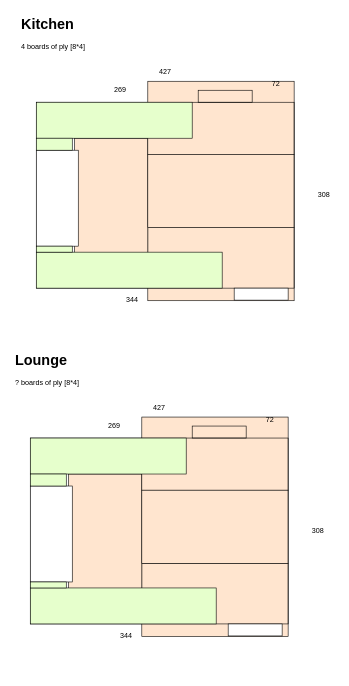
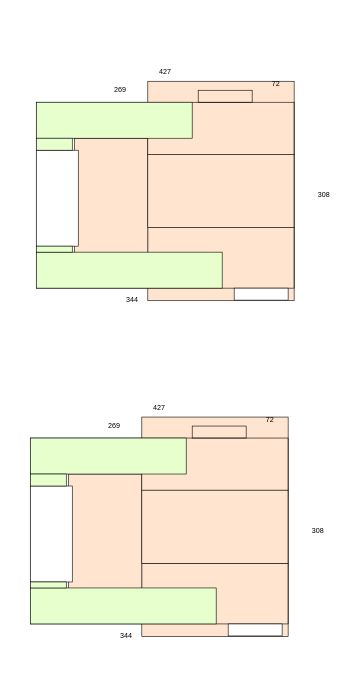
(75, 48) -> none
(69, 384) -> none
